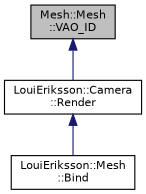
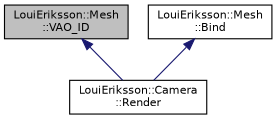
(73, 22) -> (66, 22)
(73, 141) -> (170, 64)
